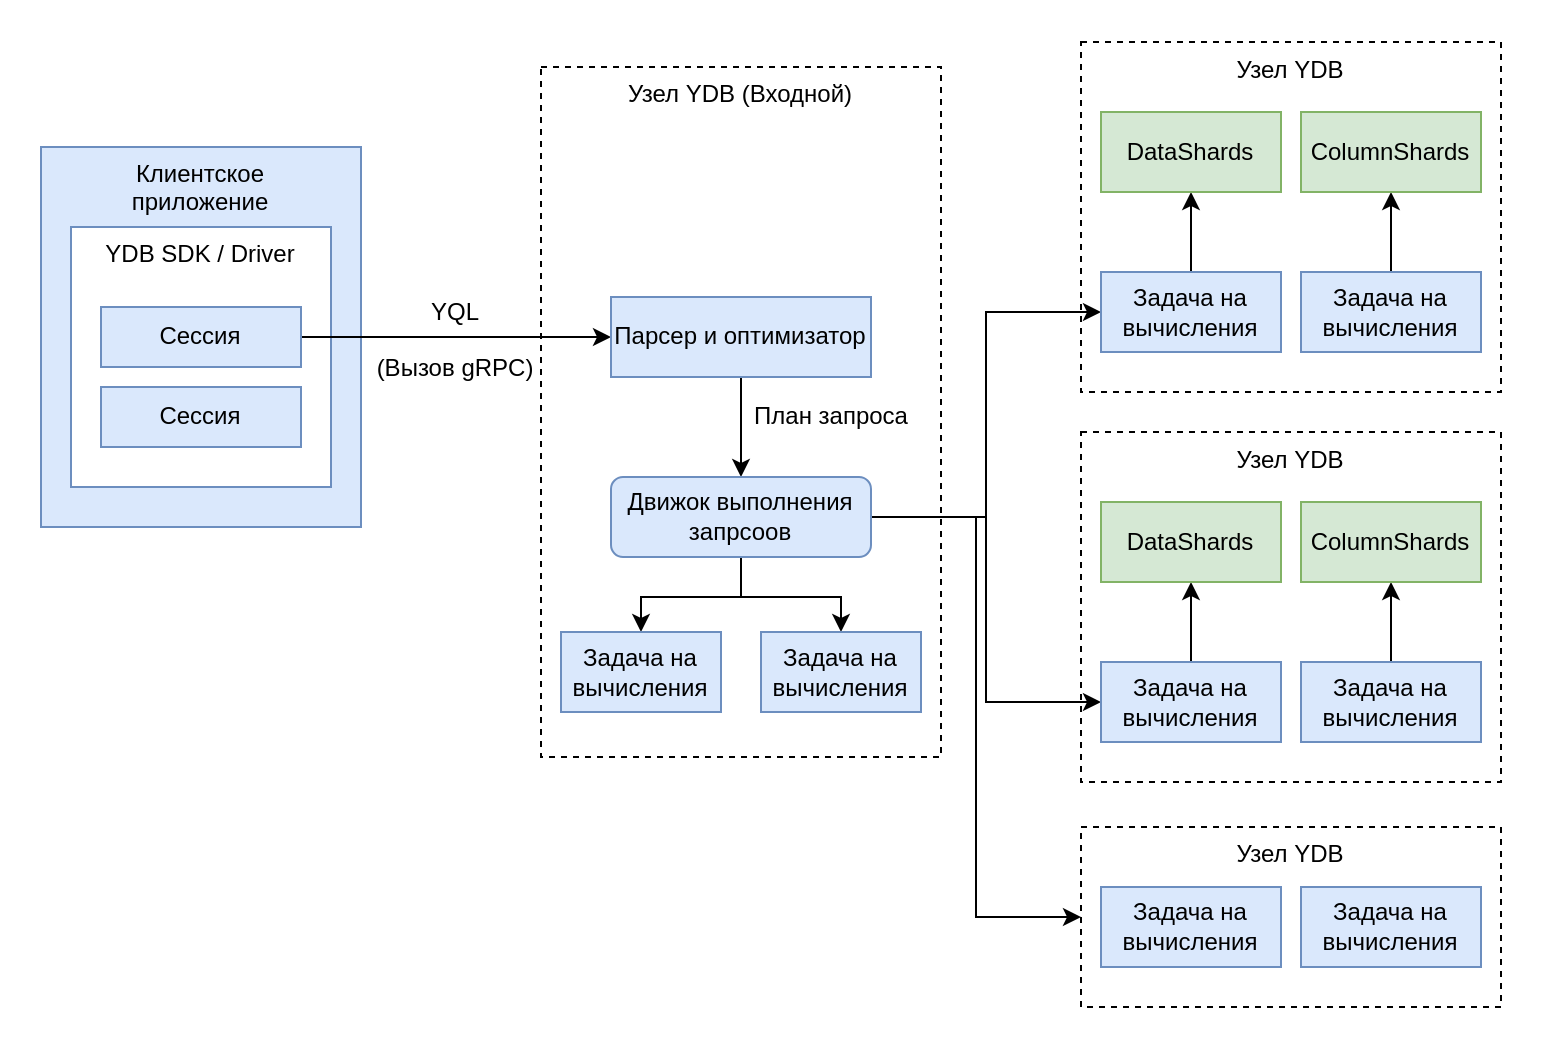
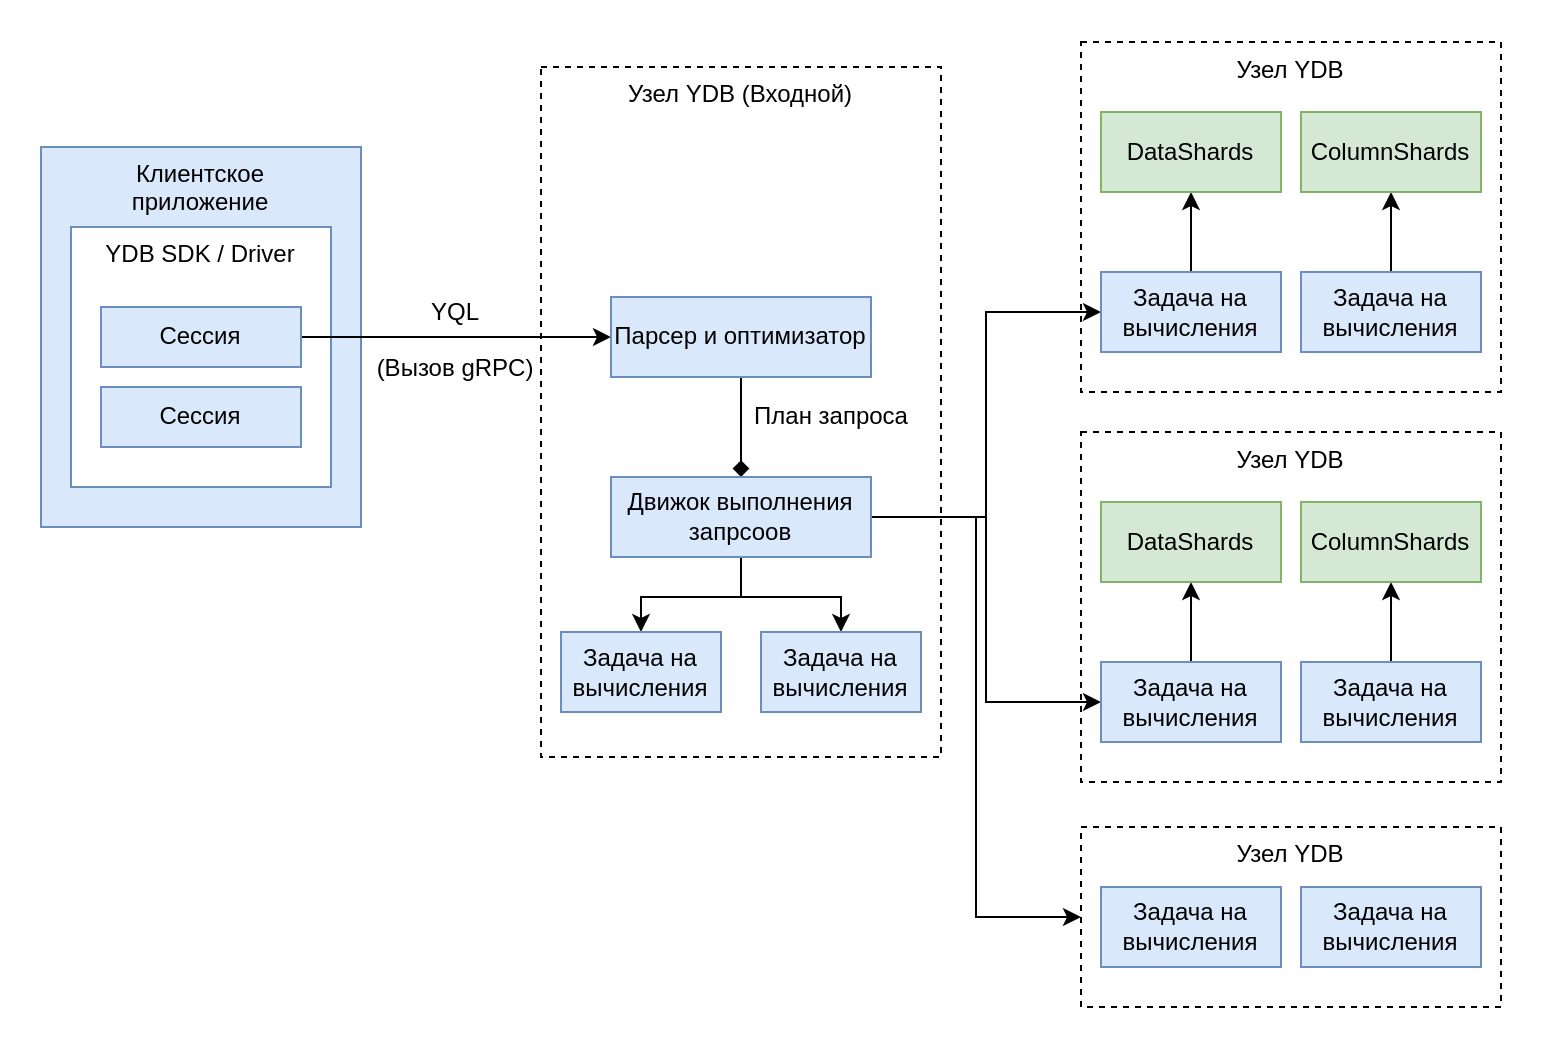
(741, 462) -> (741, 461)
(741, 517) -> (741, 517)
